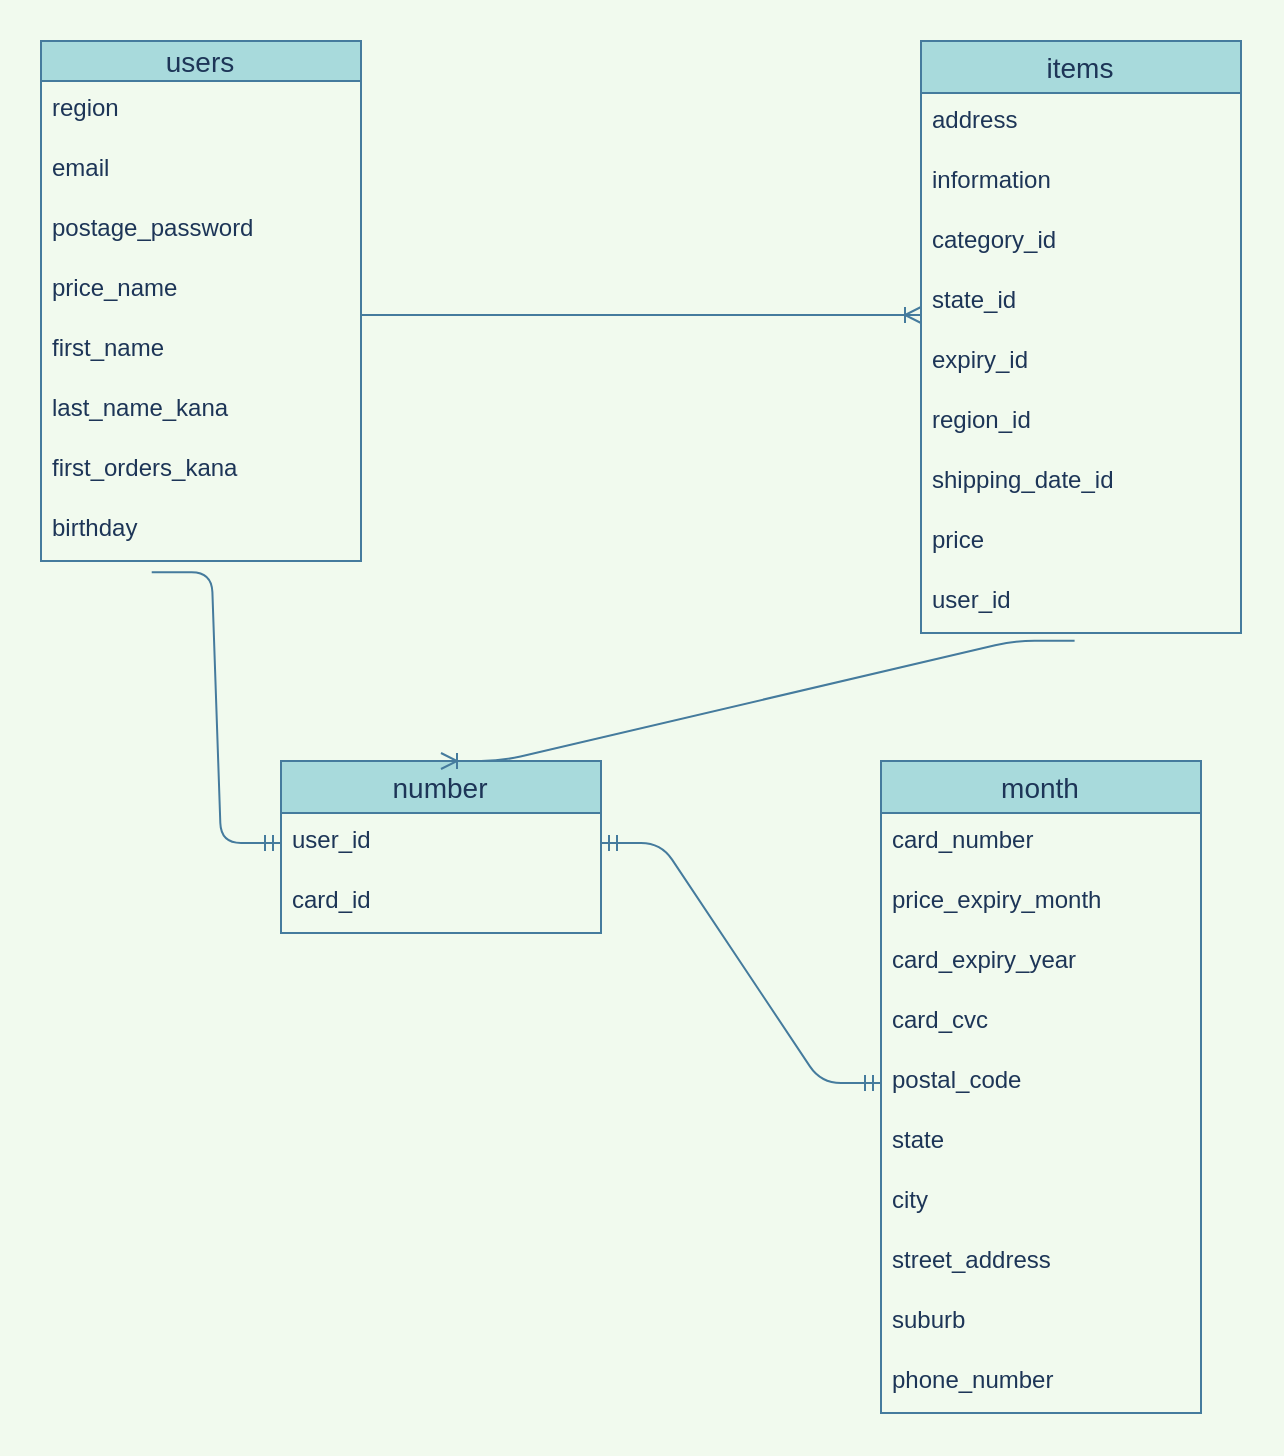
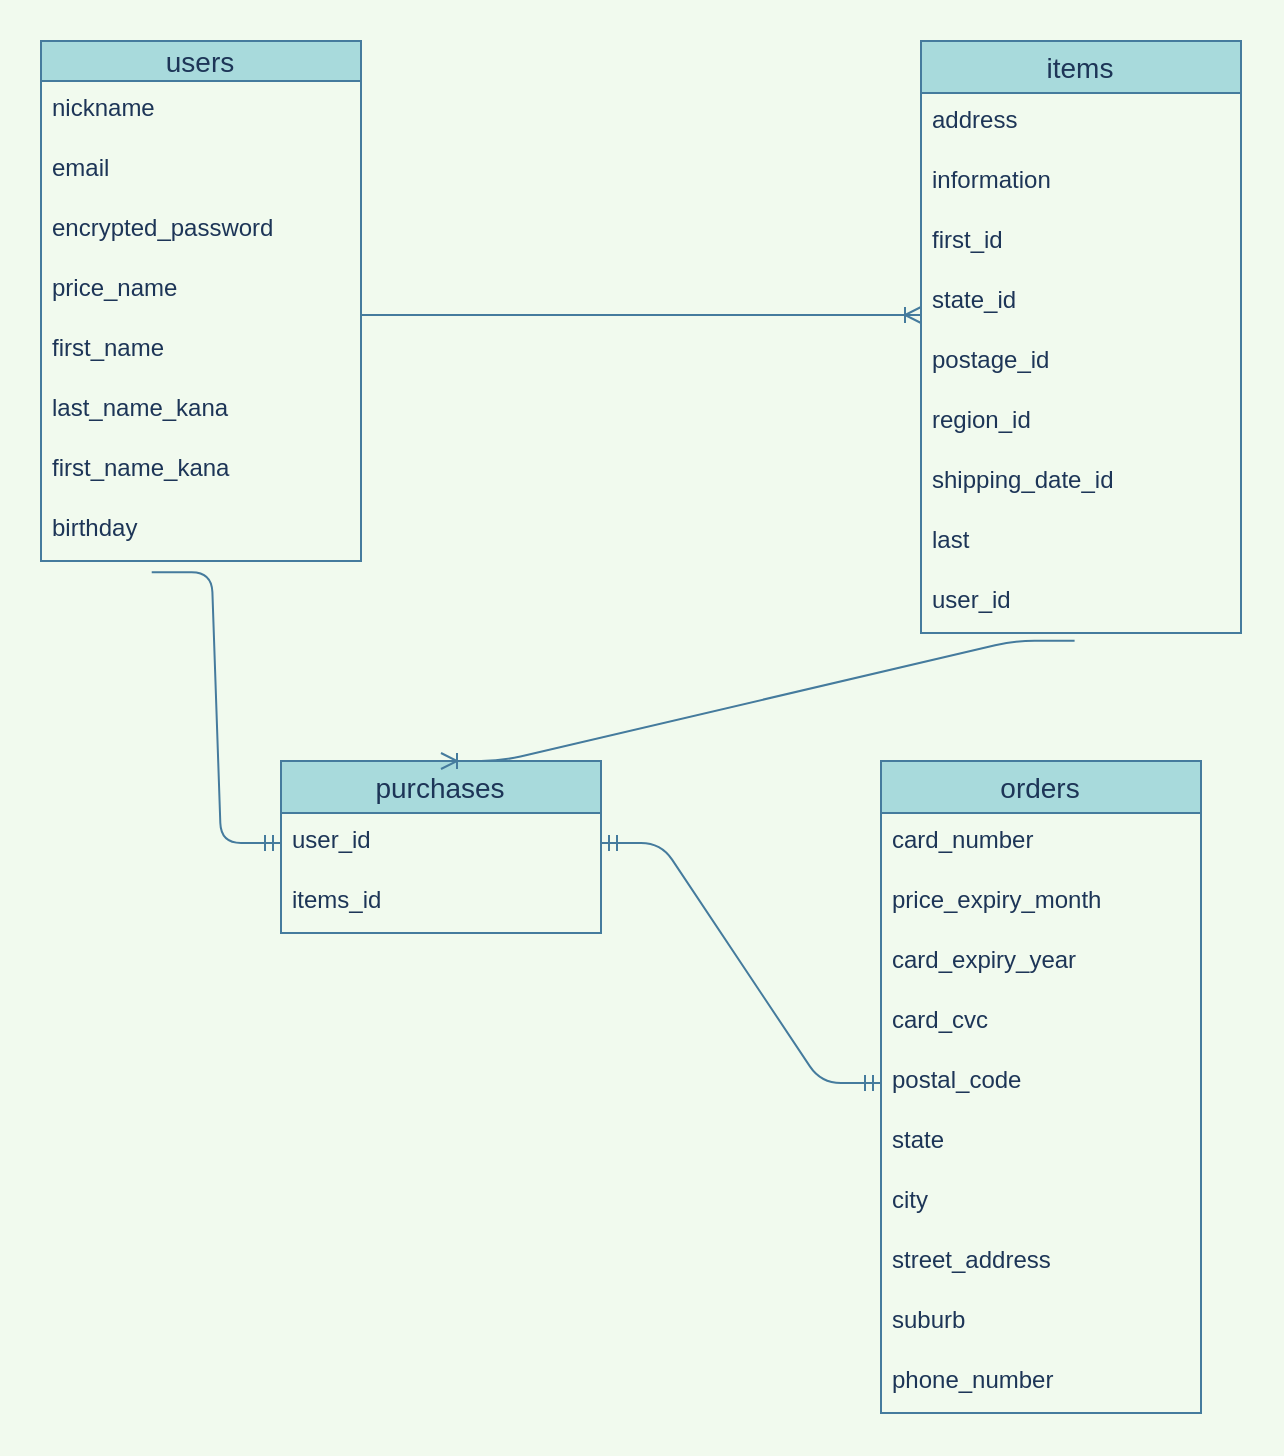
(89, 108) -> (103, 108)
(160, 228) -> (173, 228)
(1003, 240) -> (980, 240)
(986, 360) -> (996, 360)
(163, 468) -> (150, 468)
(962, 540) -> (956, 540)
(440, 789) -> (440, 789)
(1040, 789) -> (1040, 789)
(336, 900) -> (340, 900)
